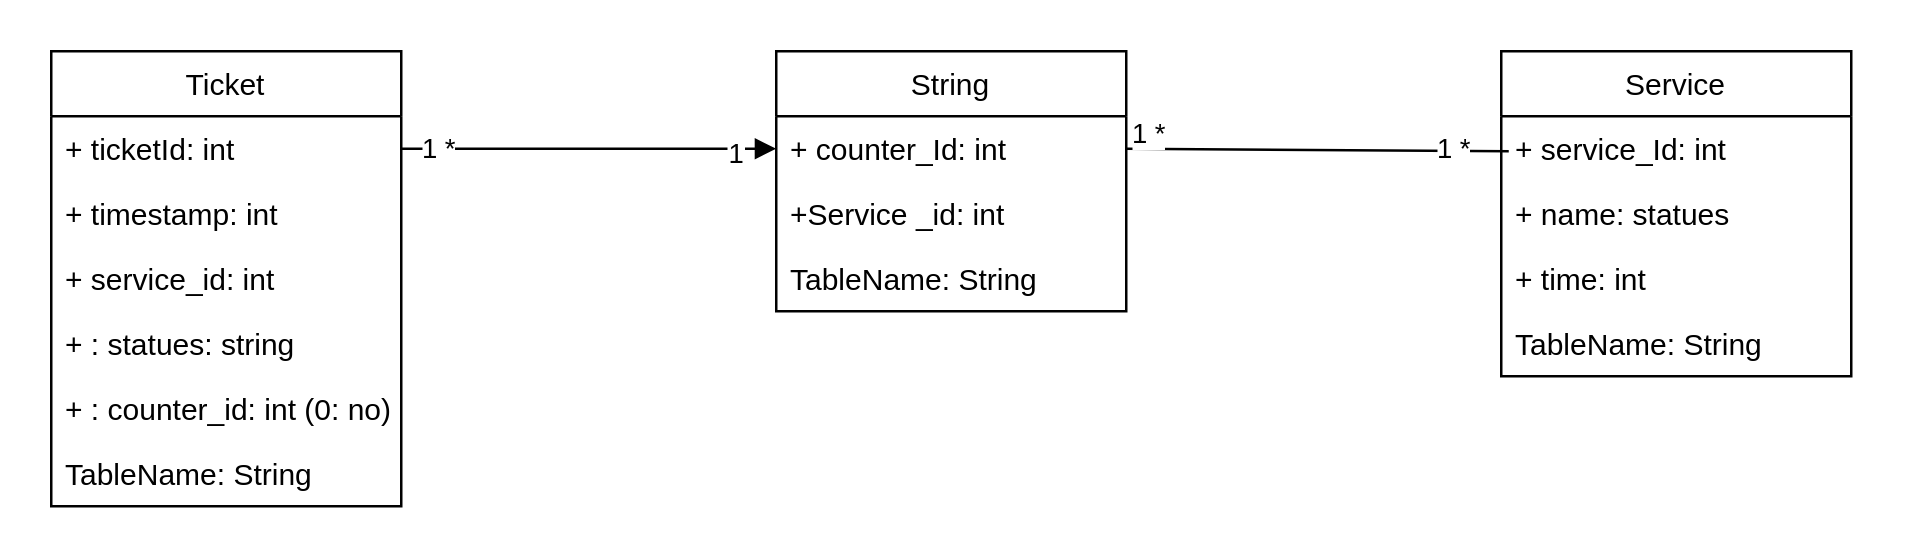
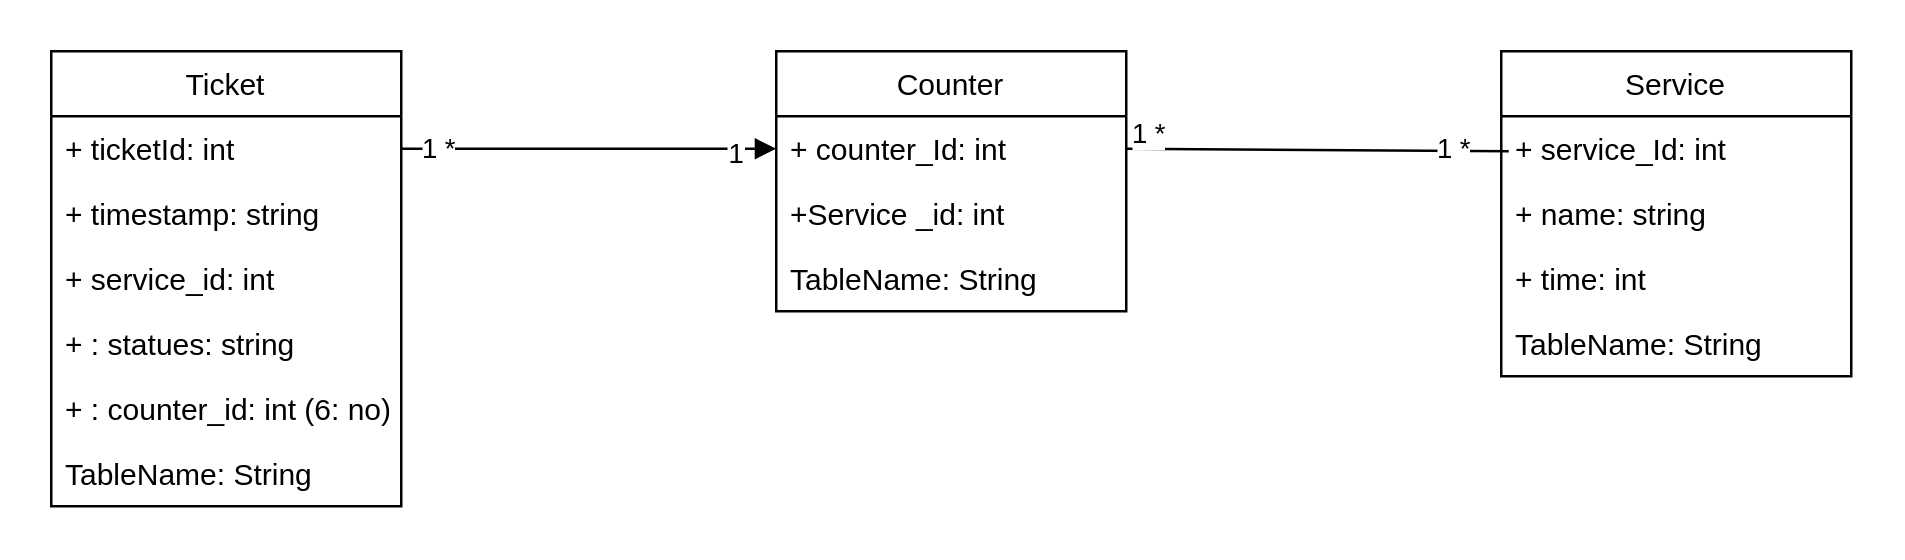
(950, 85) -> (950, 85)
(180, 215) -> (205, 215)
(1629, 215) -> (1617, 215)
(253, 410) -> (253, 410)
